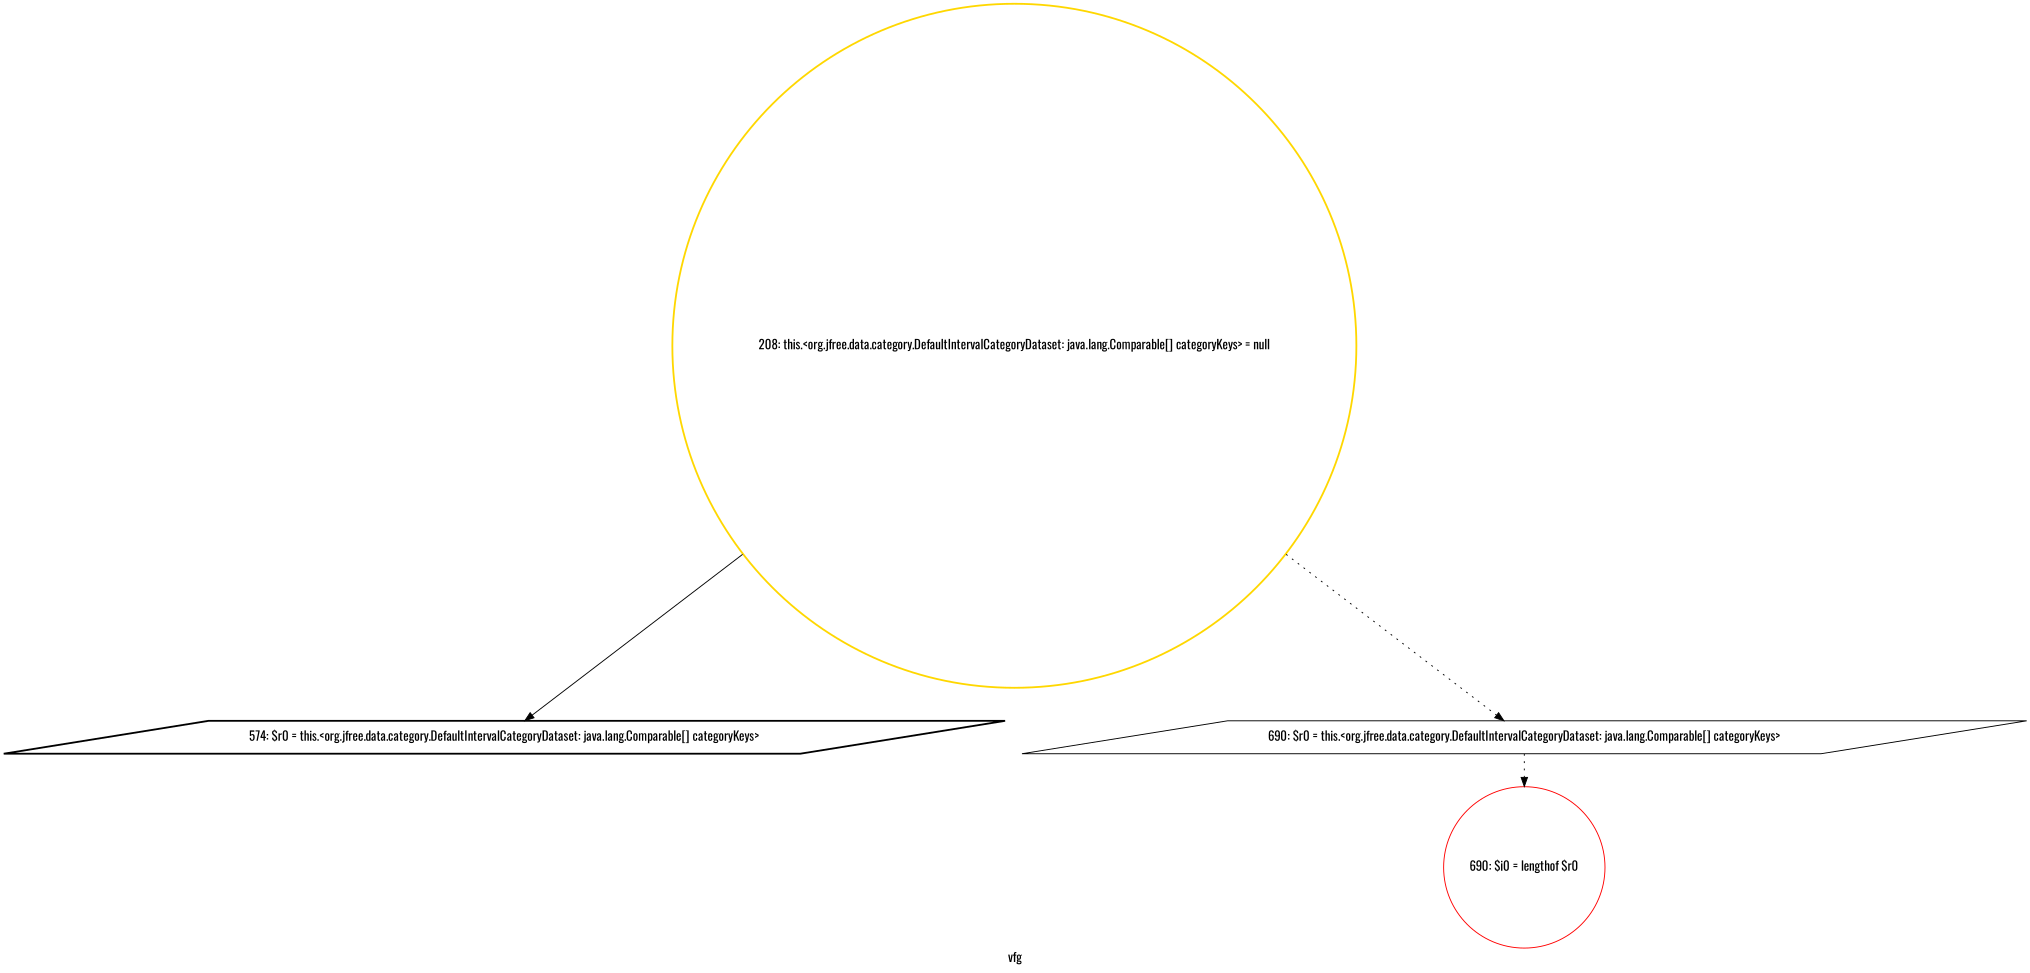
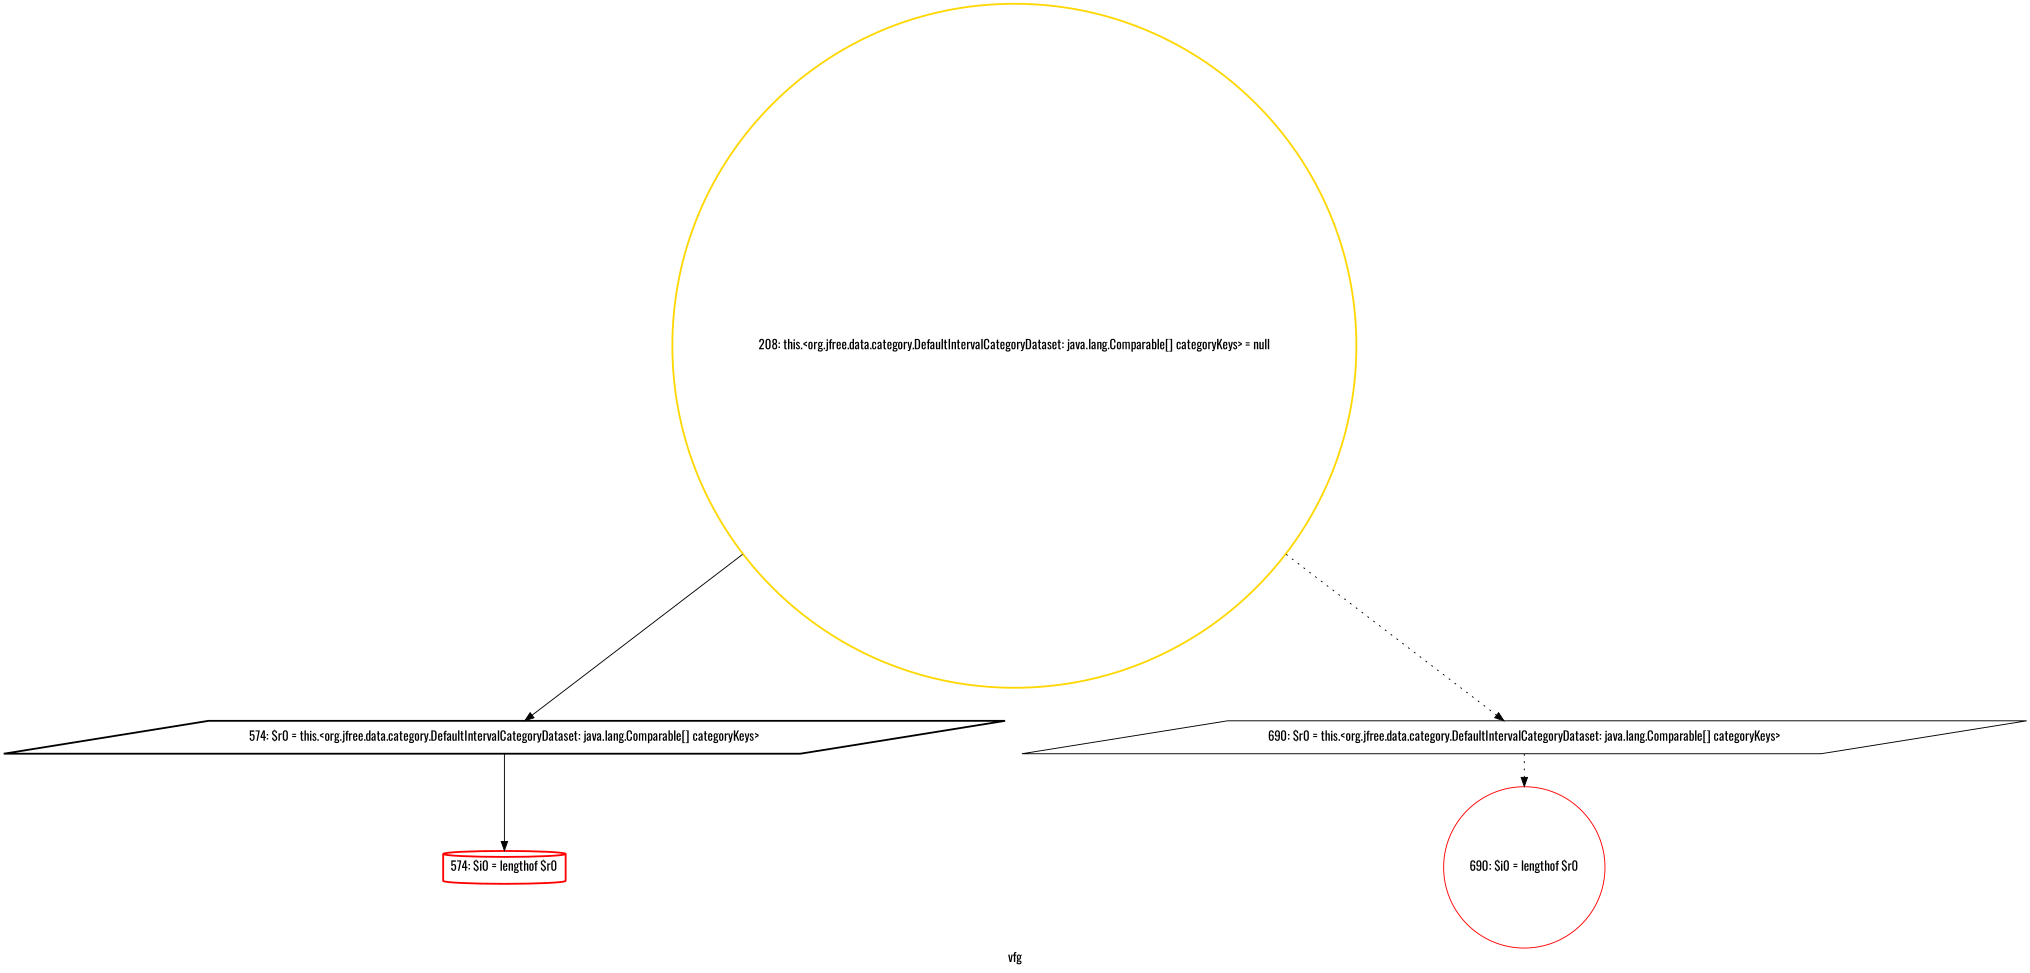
none -> (504, 867)
